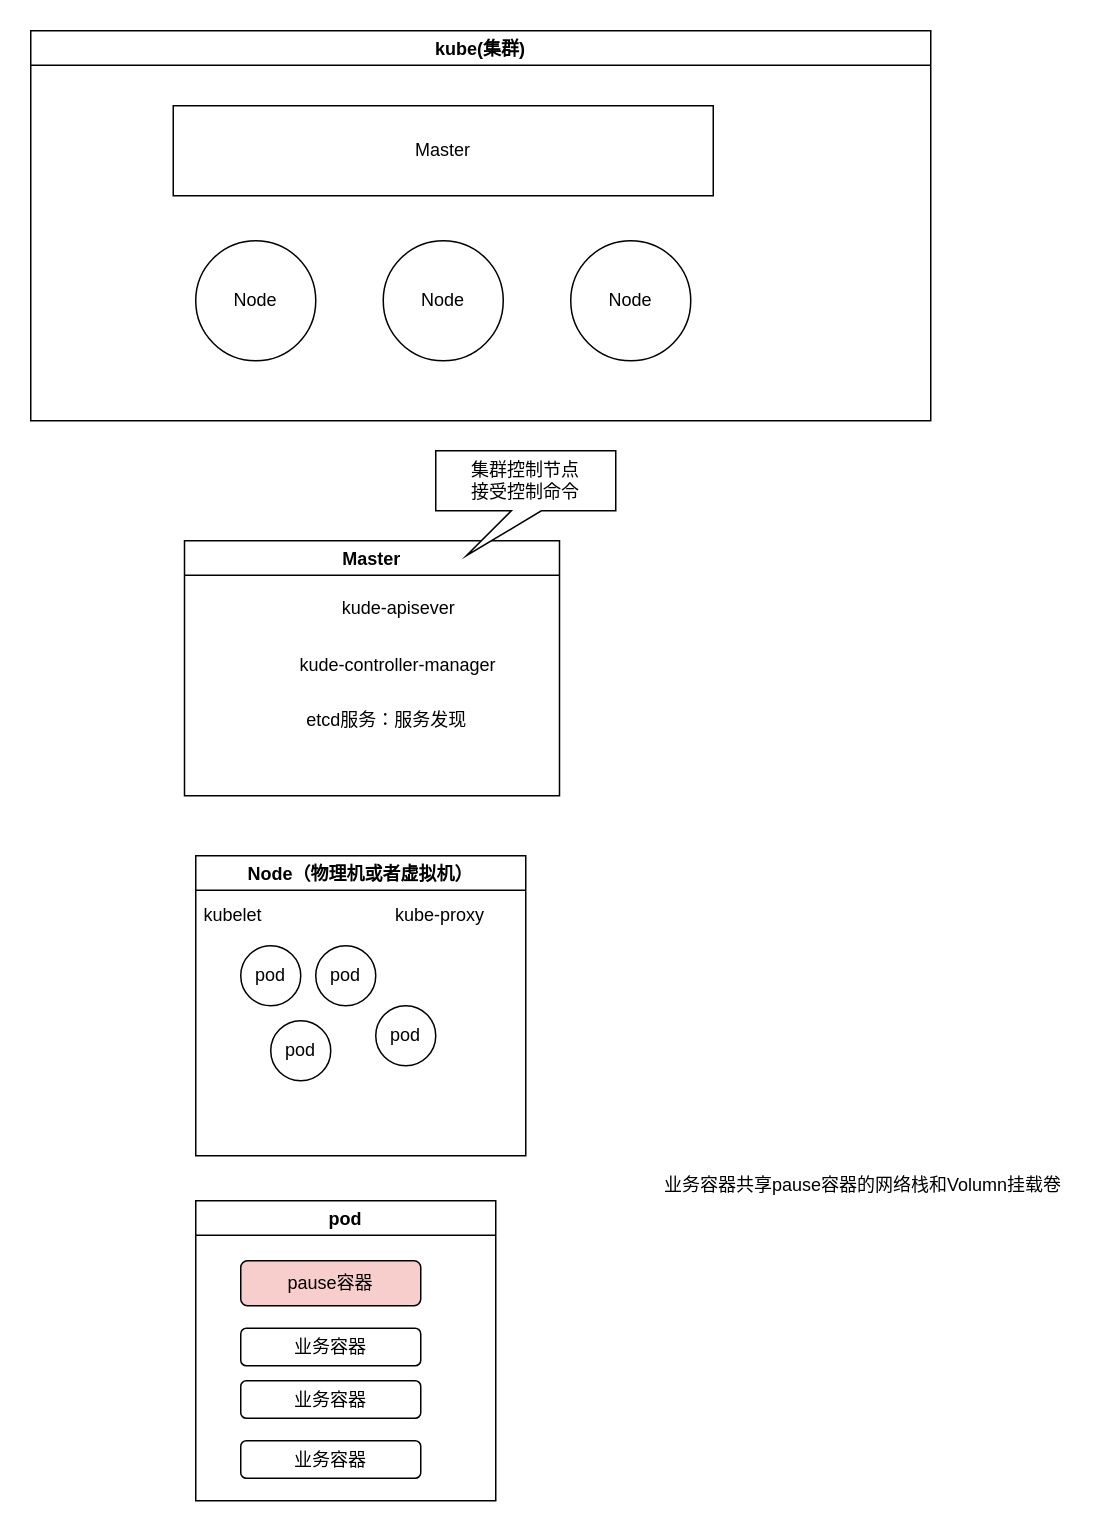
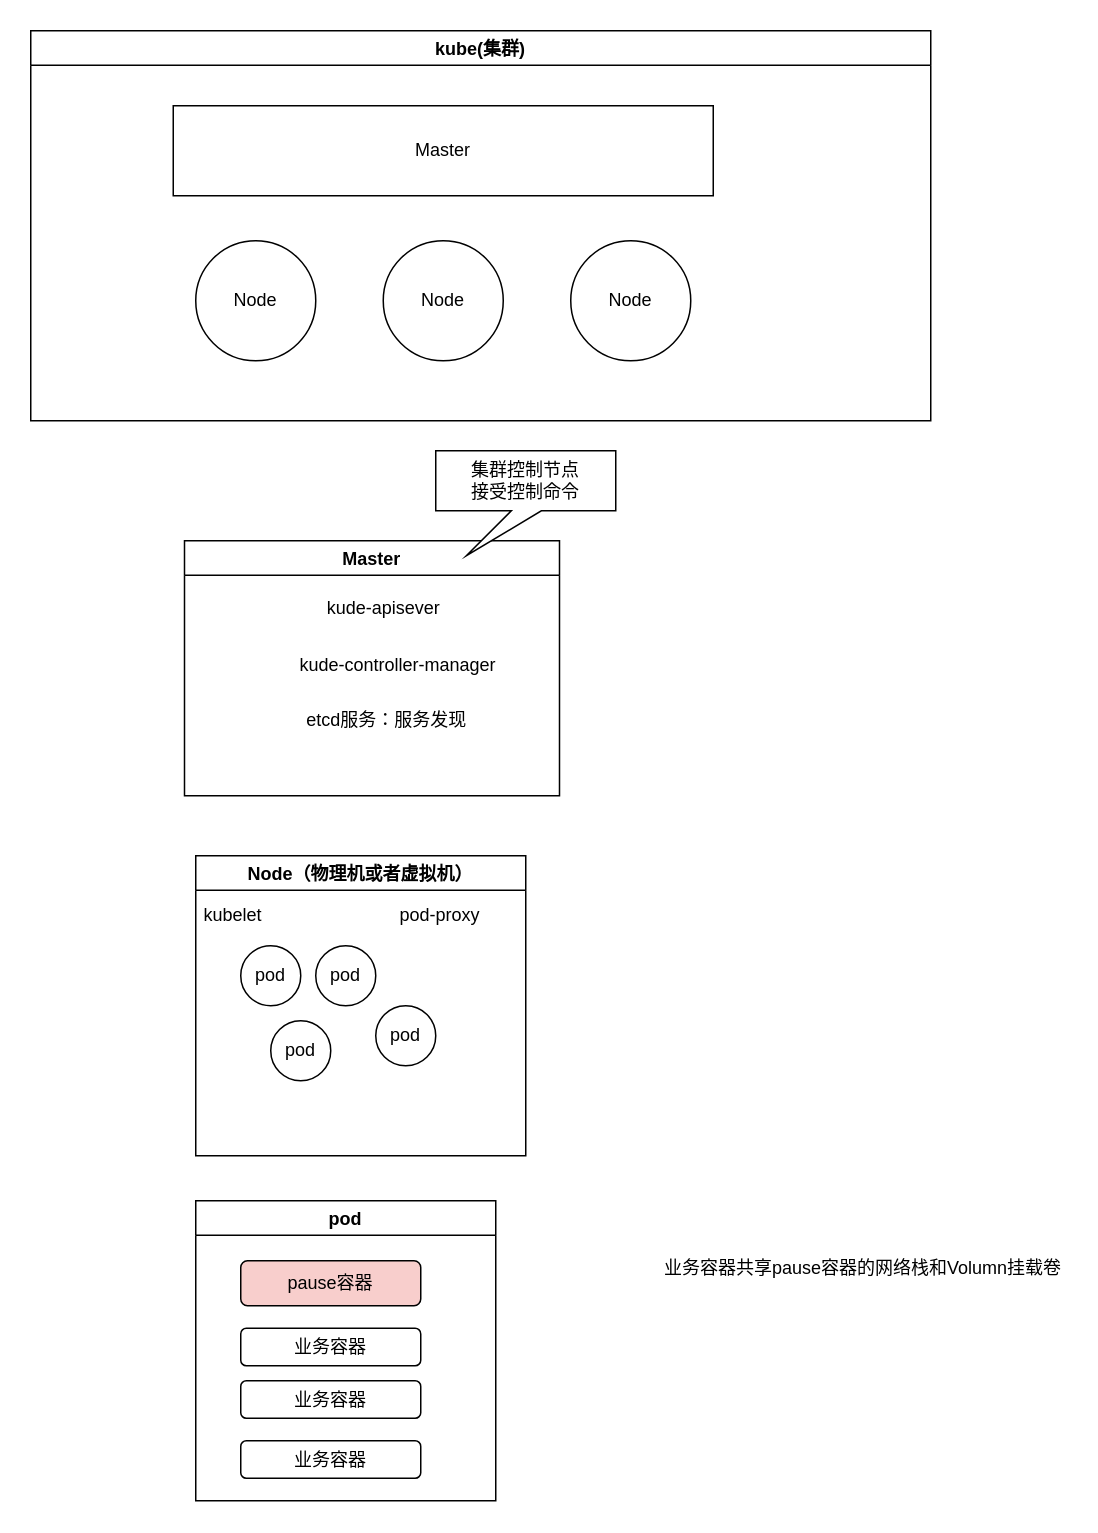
(398, 608) -> (383, 608)
(440, 916) -> (440, 916)
(863, 1186) -> (863, 1268)
